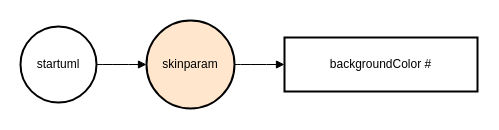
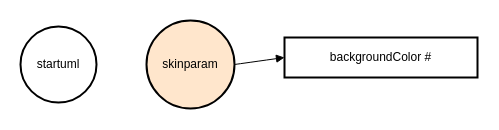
(118, 65) -> none
(381, 65) -> (381, 58)
